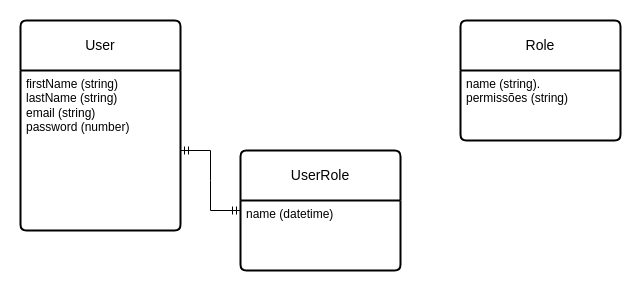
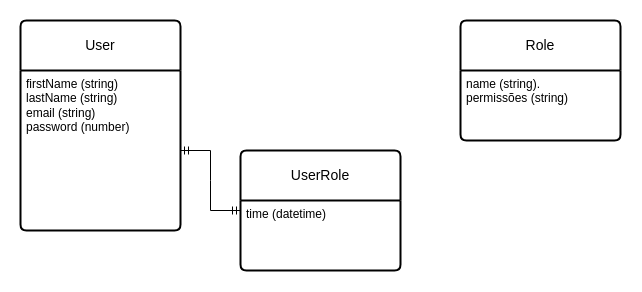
(294, 215) -> (292, 215)
